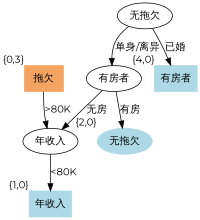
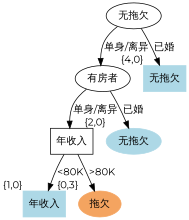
(44, 79) -> (100, 204)
(176, 79) -> (165, 79)
(44, 107) -> (85, 169)
(97, 110) -> (96, 110)
(130, 110) -> (133, 110)
(50, 141) -> (72, 141)
